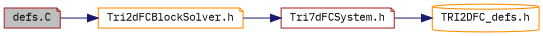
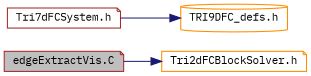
(32, 18) -> (64, 61)
(257, 18) -> none
(486, 18) -> (234, 18)
